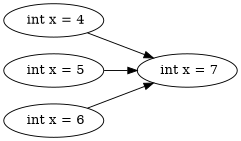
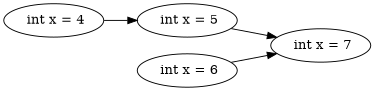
(116, 44) -> (116, 20)
